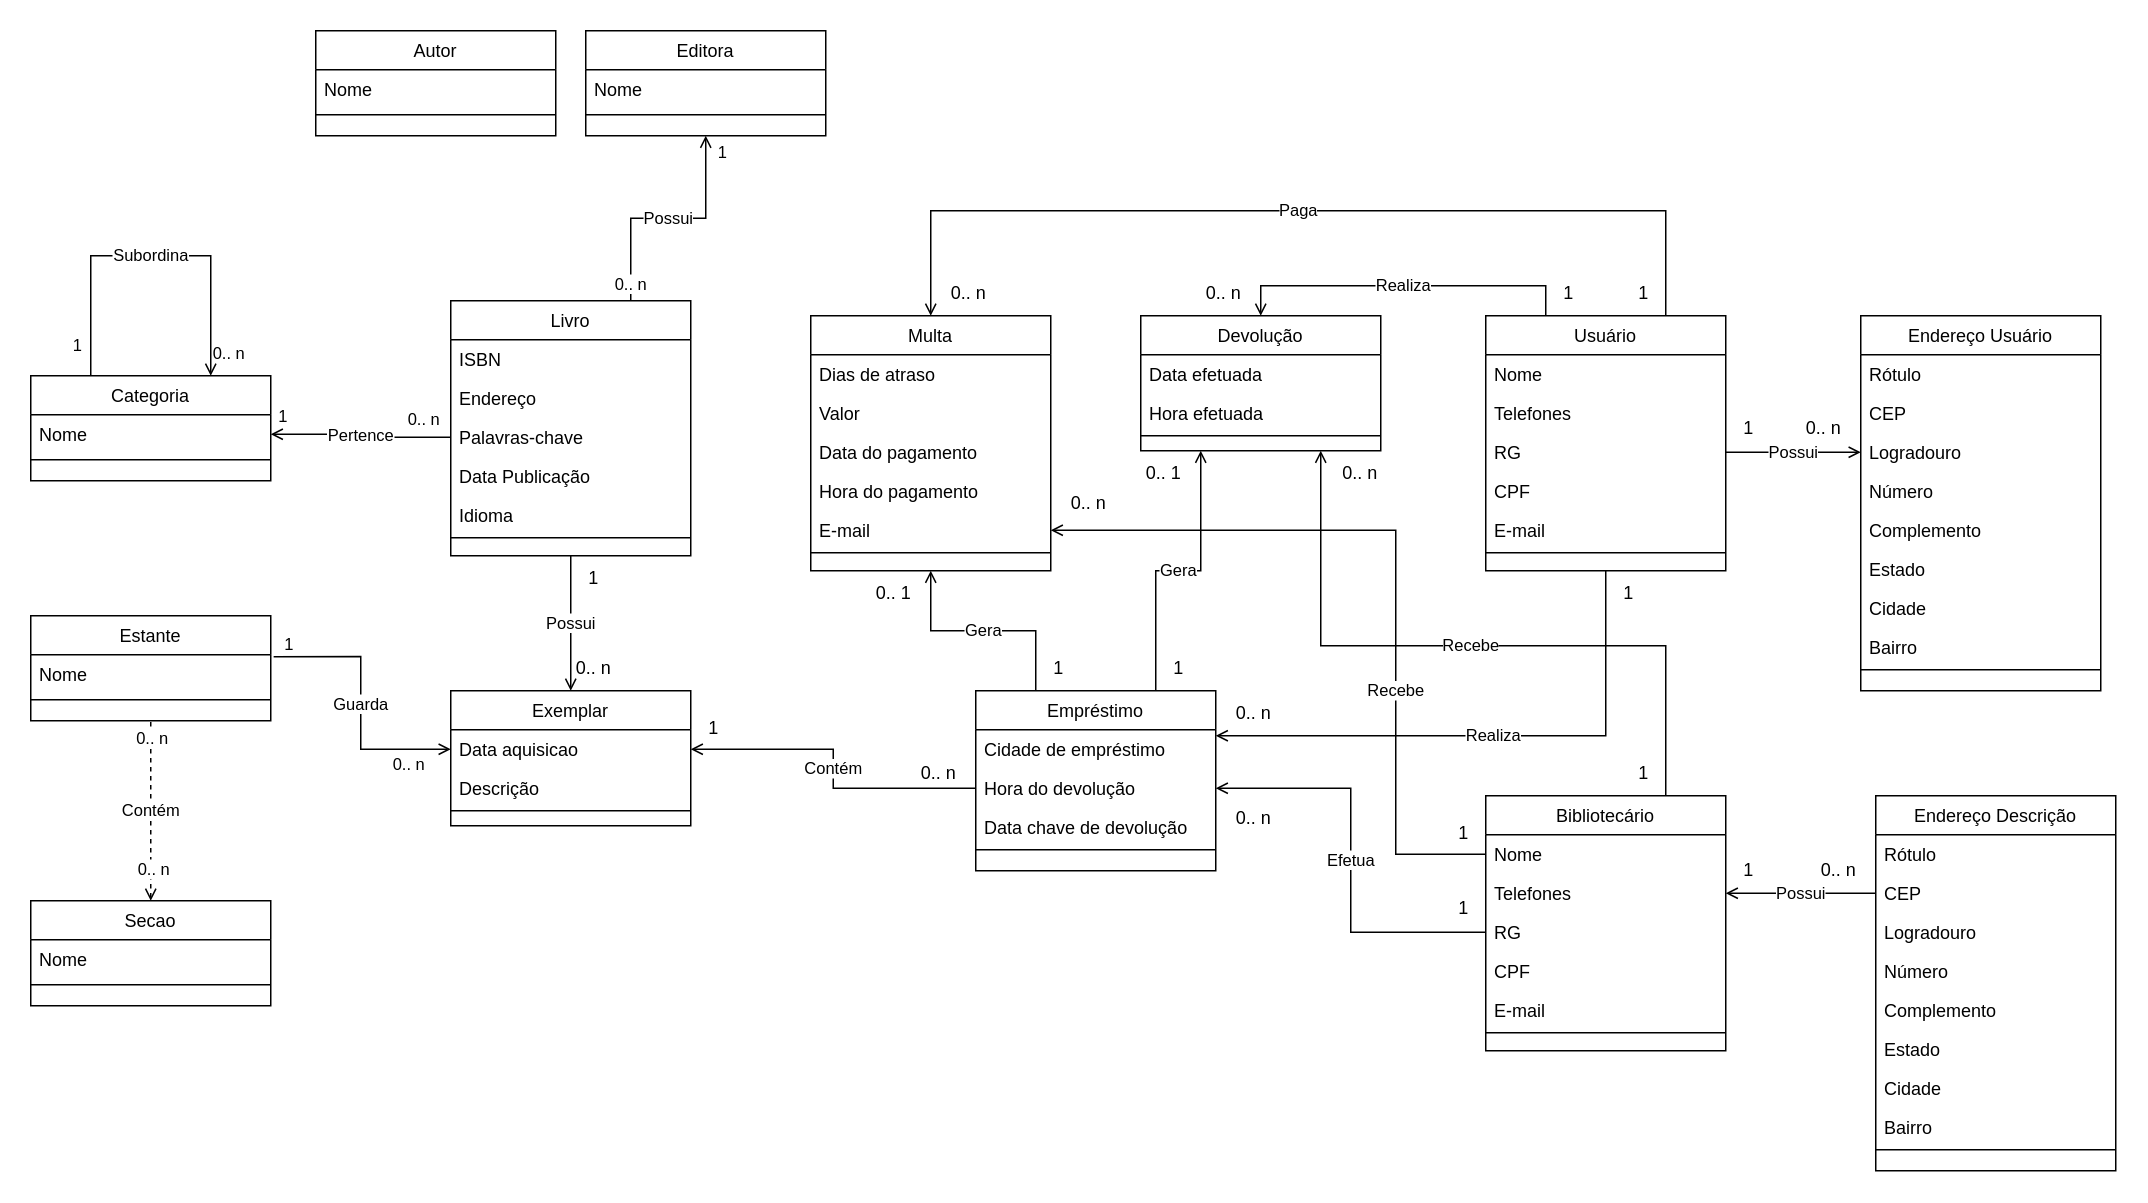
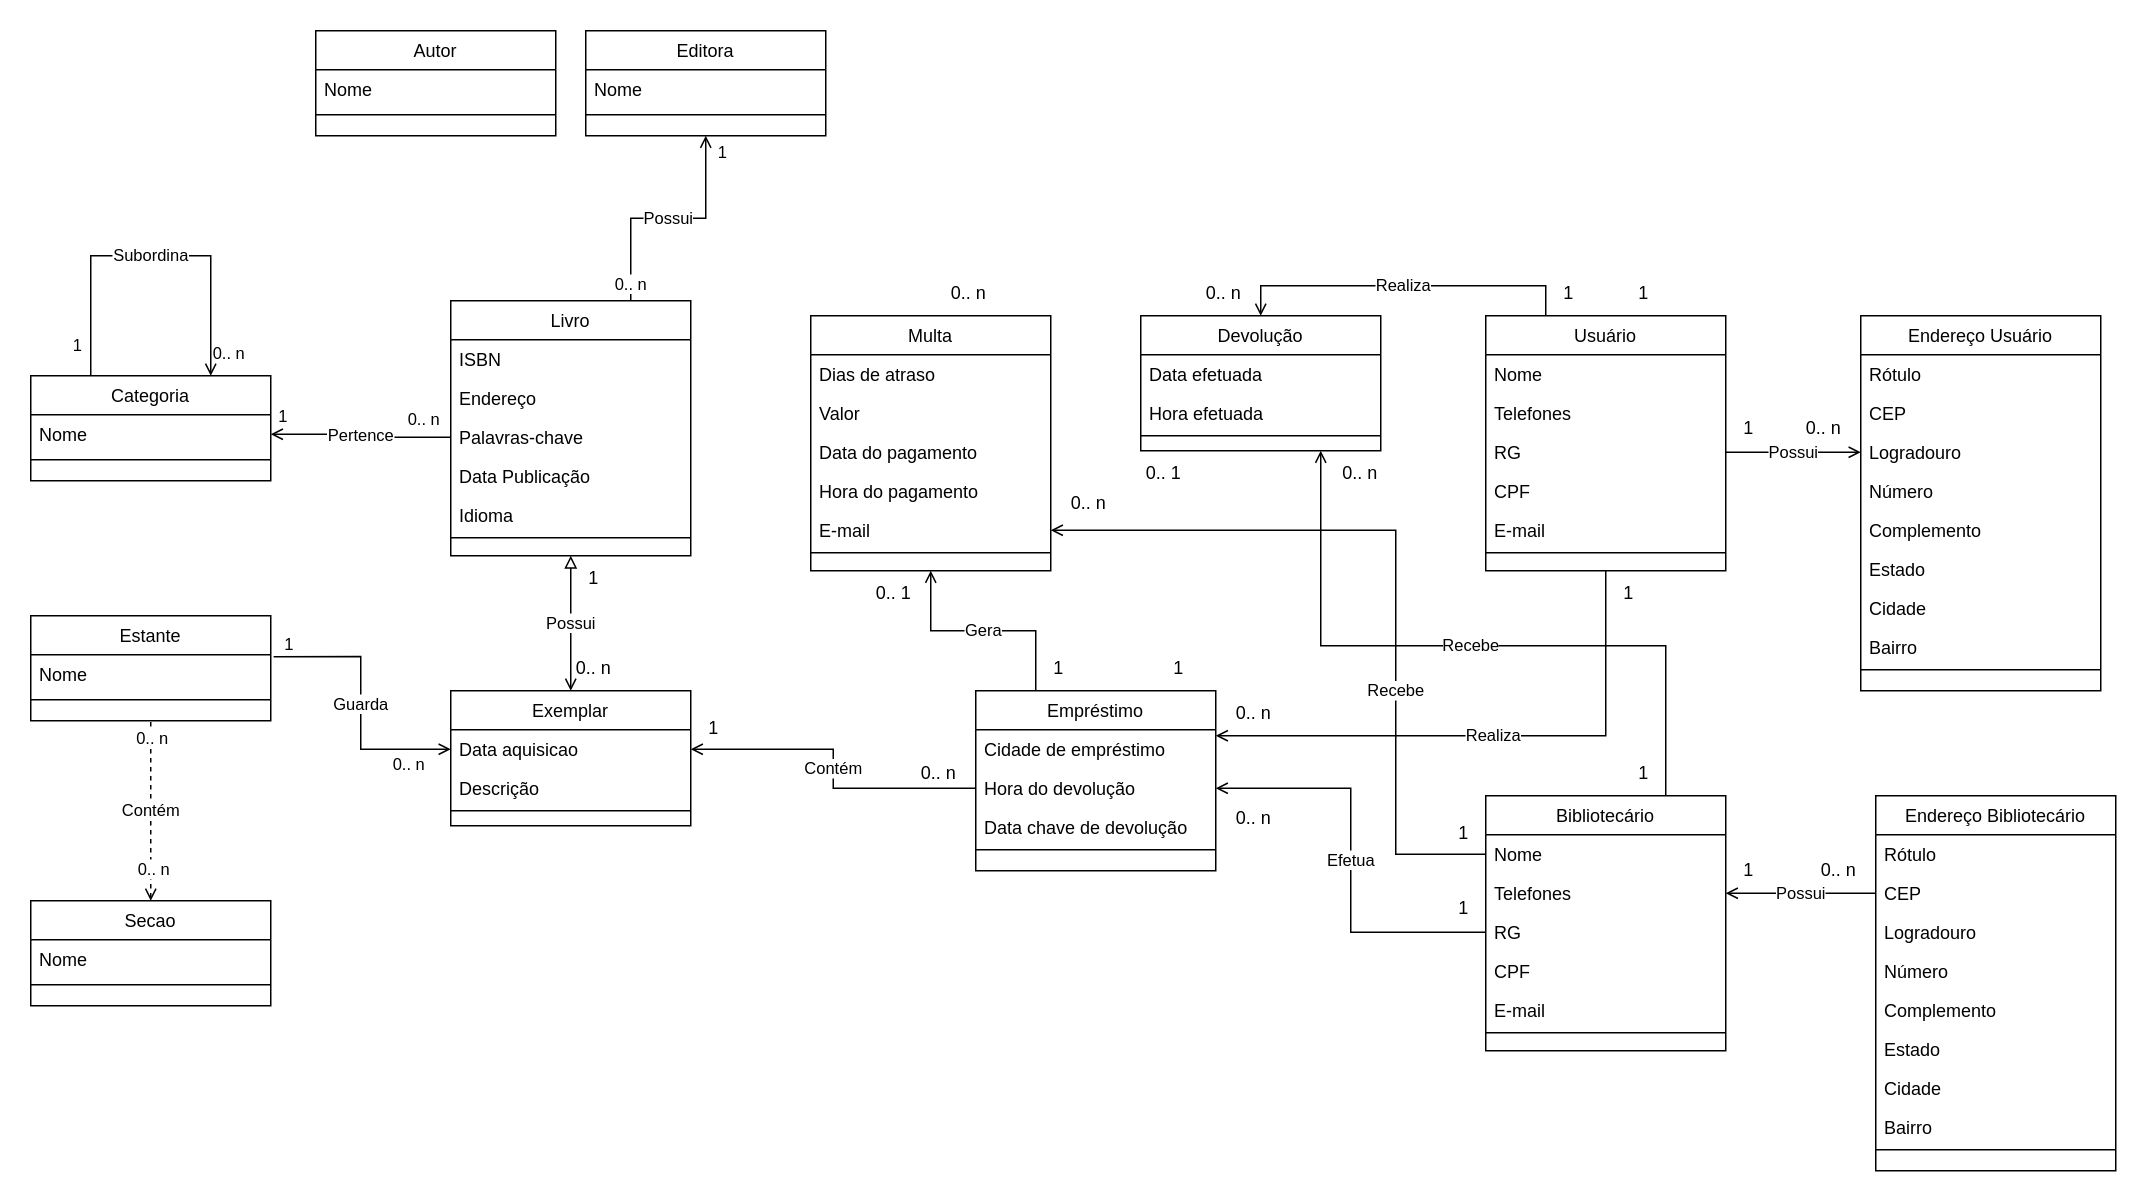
(1300, 211) -> none
(571, 564) -> (571, 569)
(1177, 571) -> none
(1995, 816) -> (1995, 816)
